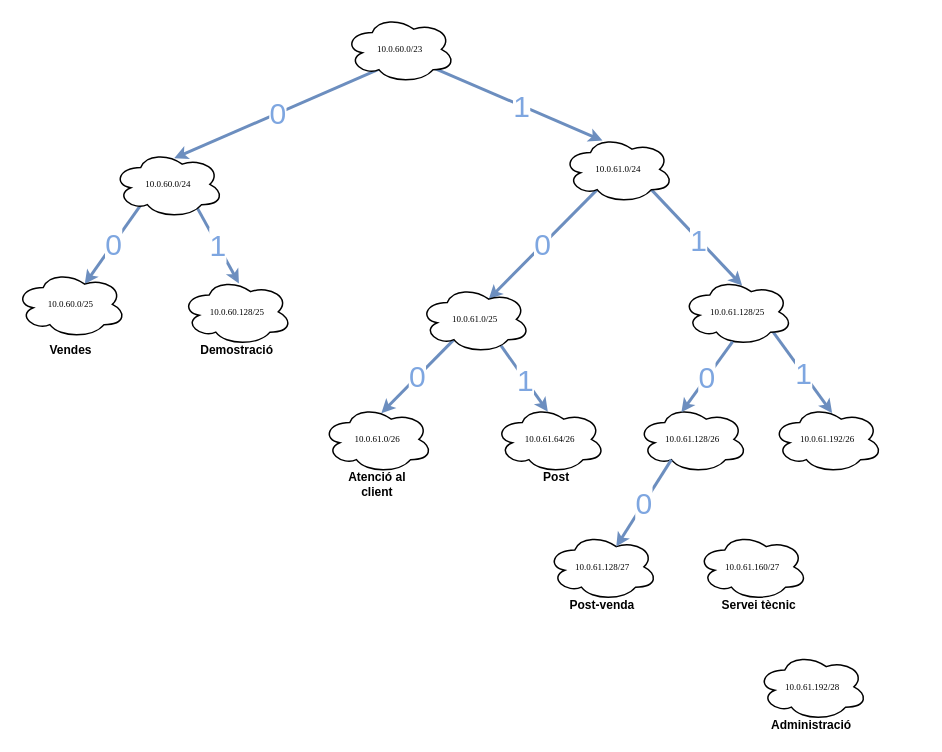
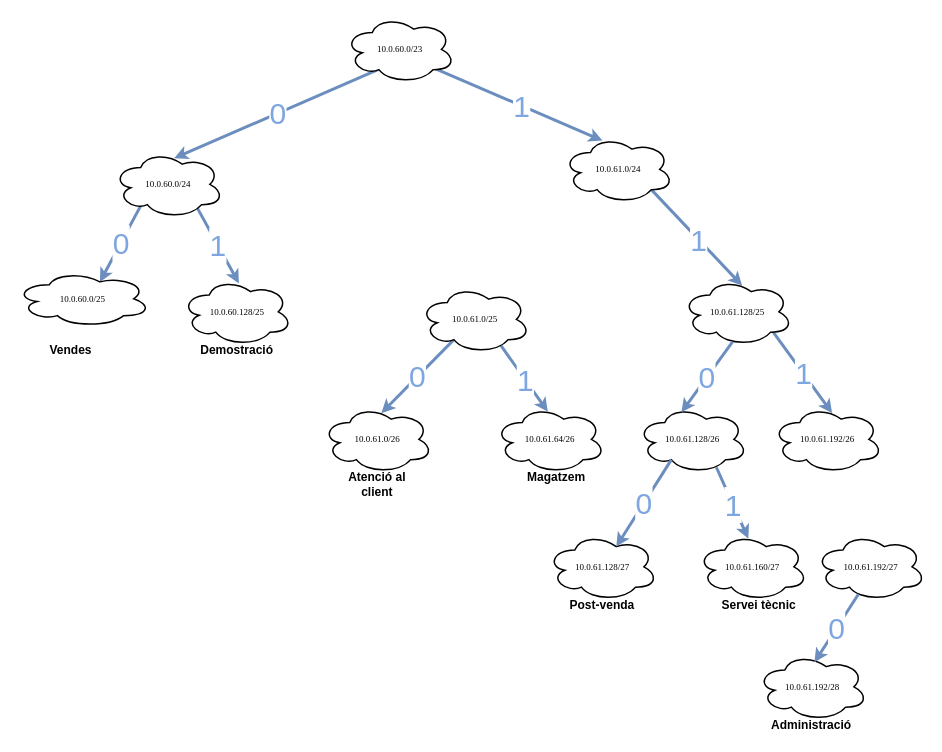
(546, 241) -> none
(71, 304) -> (83, 299)
(557, 477) -> (557, 477)
none -> (730, 498)
none -> (871, 567)
none -> (848, 609)
